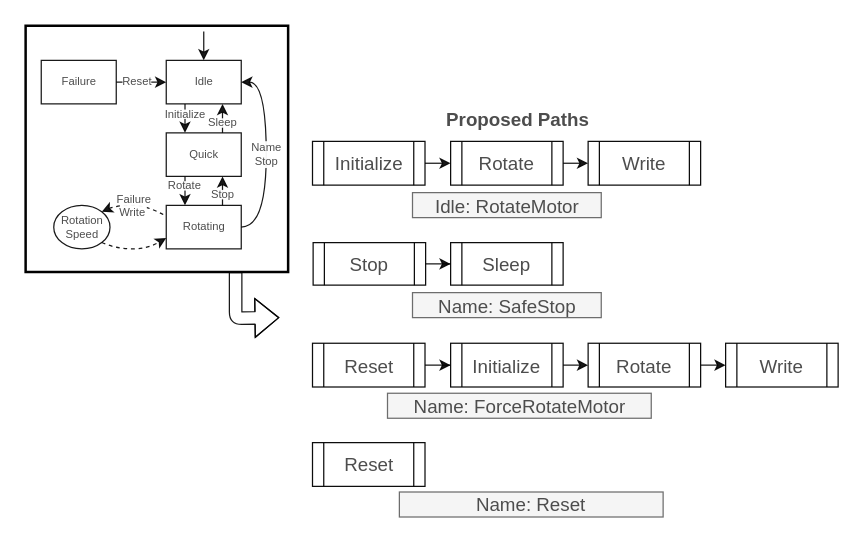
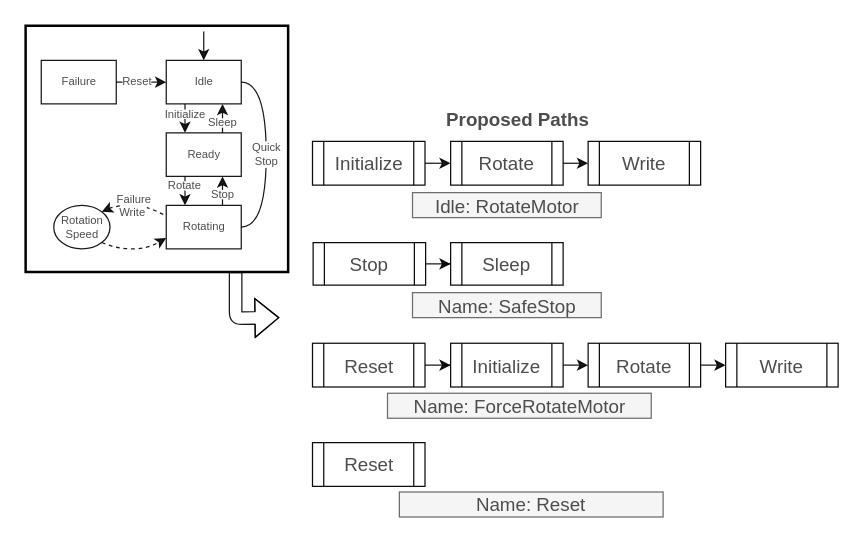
(262, 99) -> (259, 97)
(204, 154) -> (204, 154)
(267, 154) -> (267, 154)
